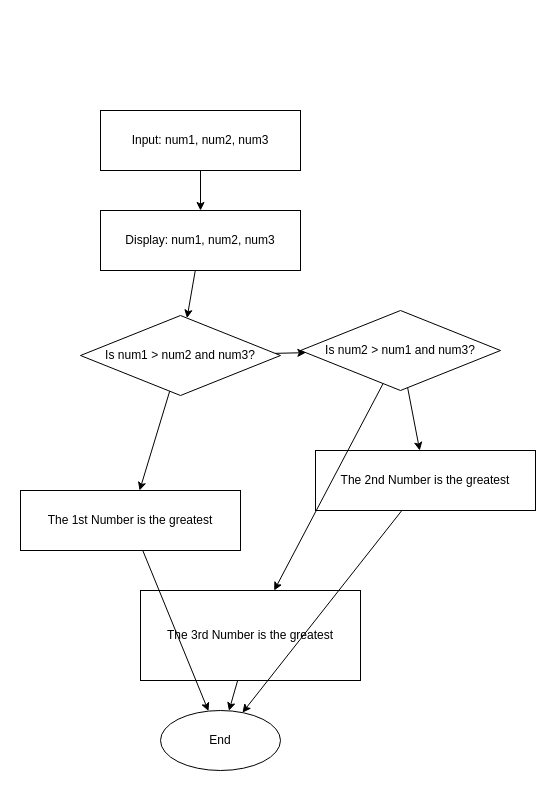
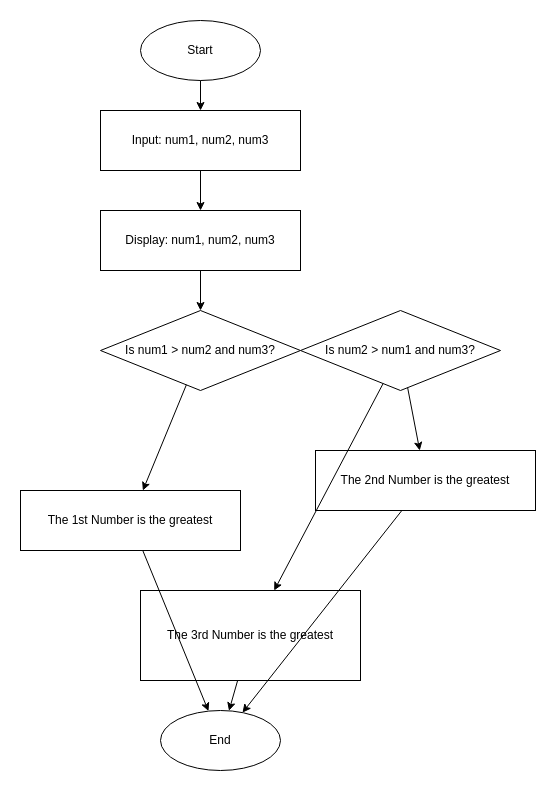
none -> (201, 51)
none -> (201, 92)
(181, 356) -> (201, 351)
